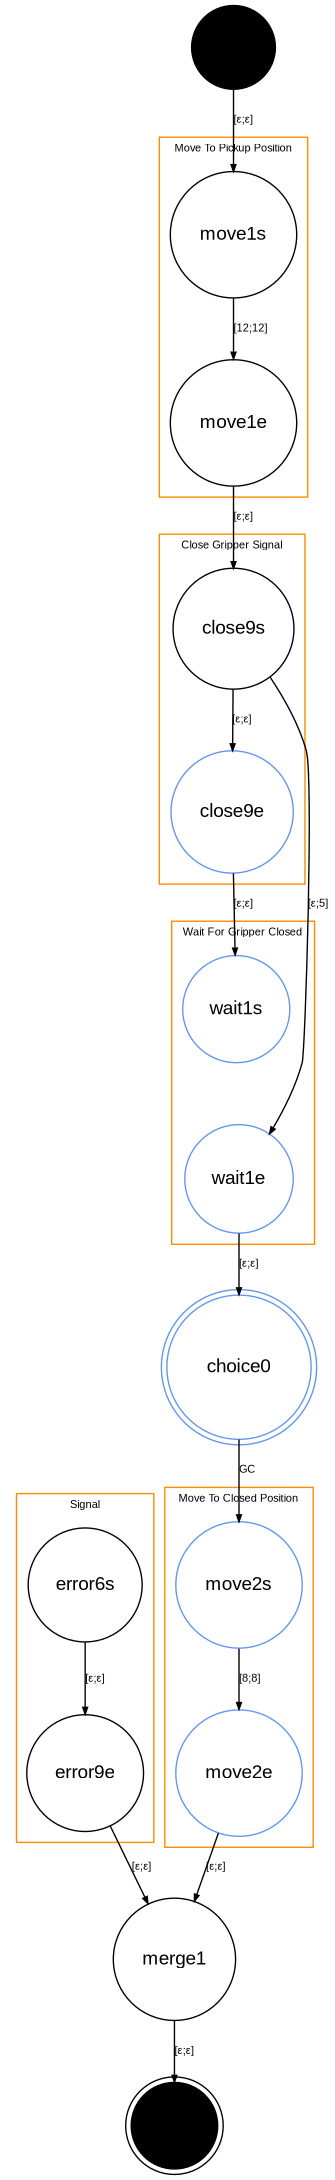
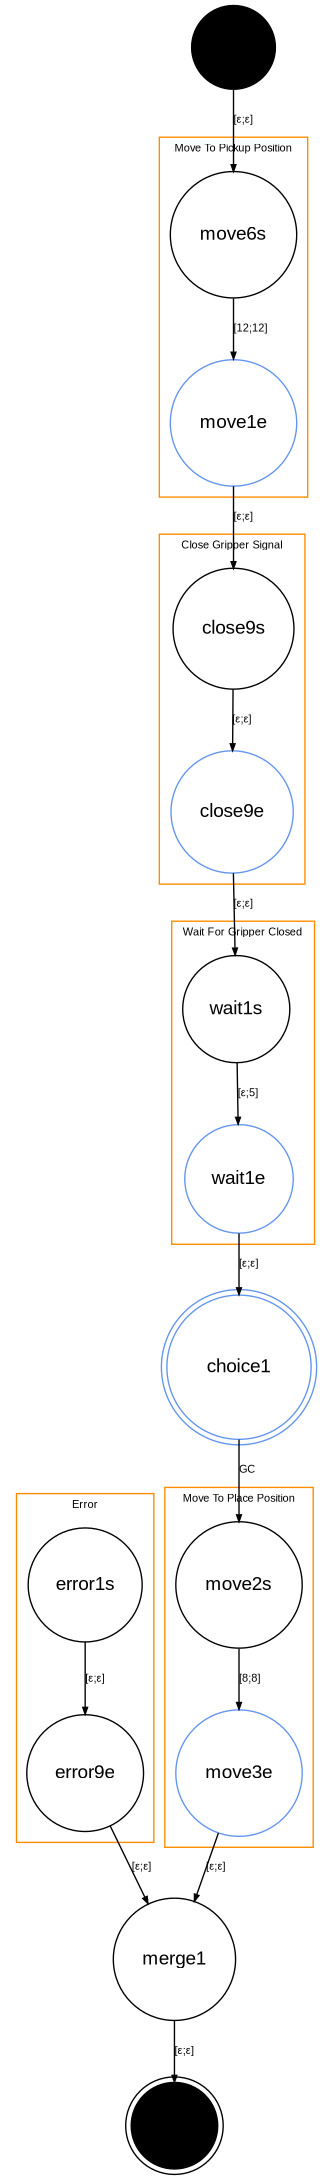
(234, 235) -> (234, 235)
(234, 423) -> (234, 423)
(308, 901) -> (238, 1090)
(236, 1009) -> (236, 1009)
(239, 1367) -> (239, 1367)
(239, 1499) -> (239, 1499)
(85, 1505) -> (85, 1505)
(85, 1585) -> (85, 1585)
(239, 1585) -> (239, 1585)
(239, 1773) -> (239, 1773)
